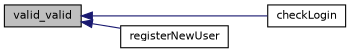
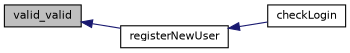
(180, 16) -> (253, 24)
